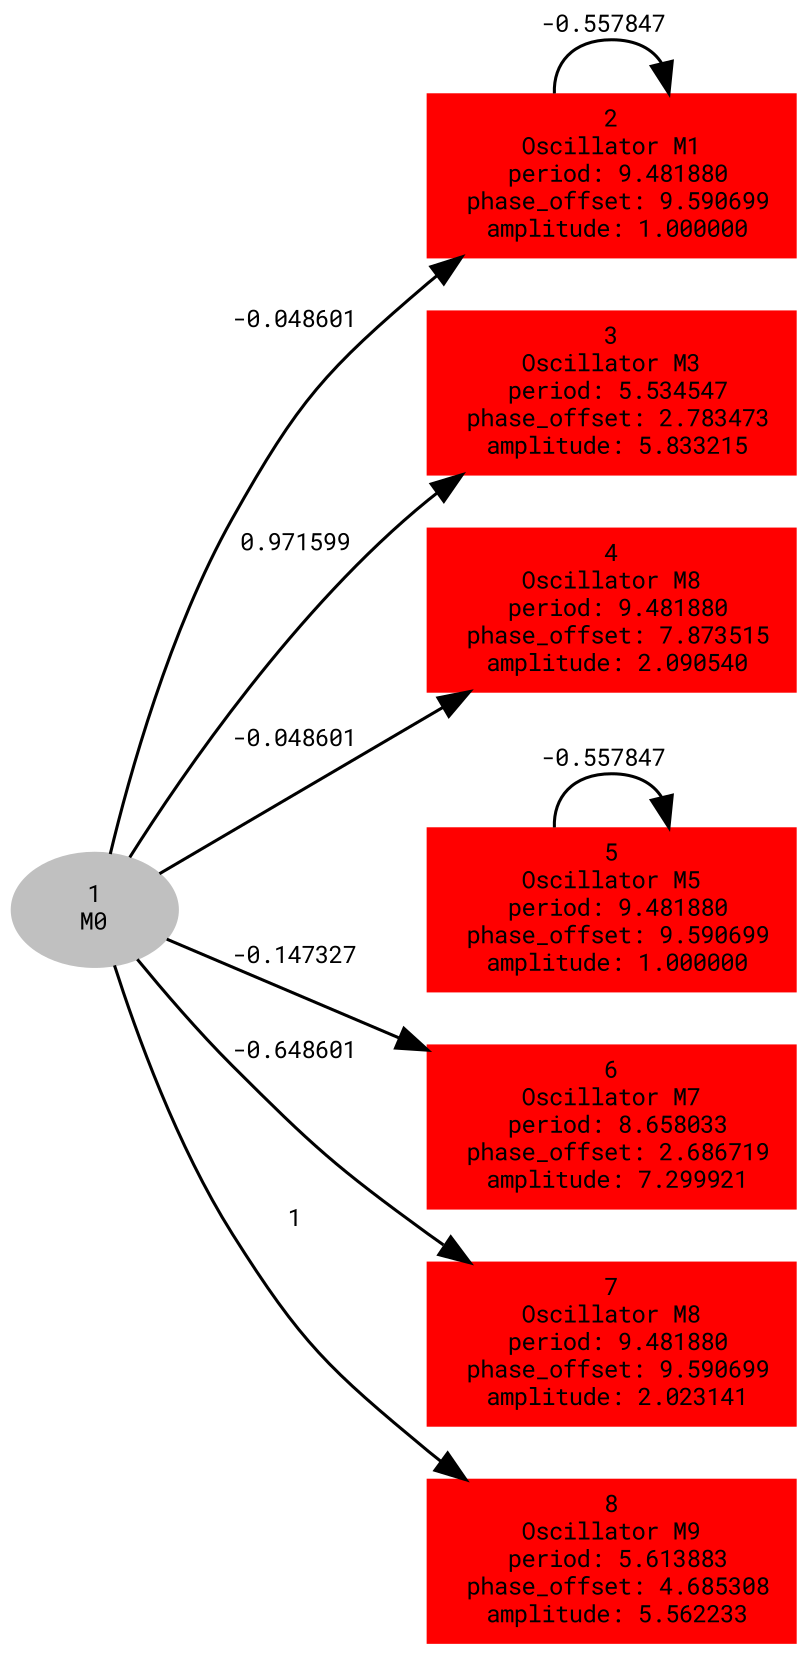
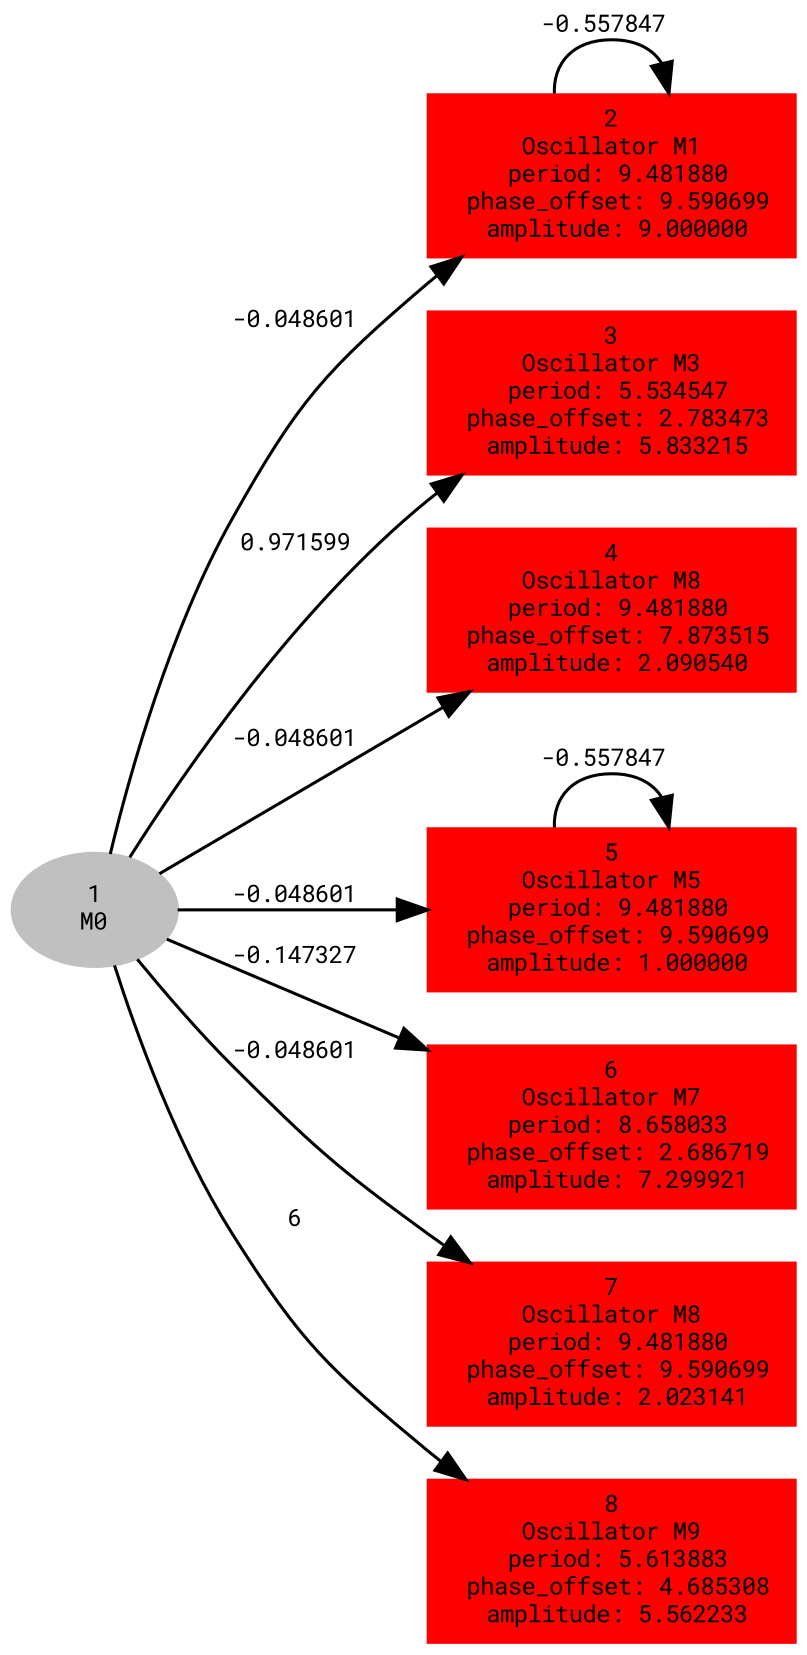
(612, 229) -> (612, 229)
none -> (287, 910)
(303, 1052) -> (303, 1052)
(303, 1220) -> (303, 1220)
